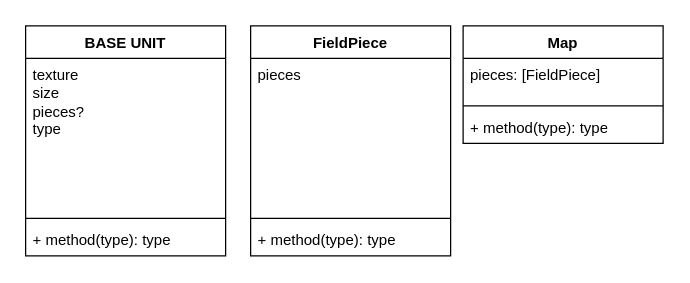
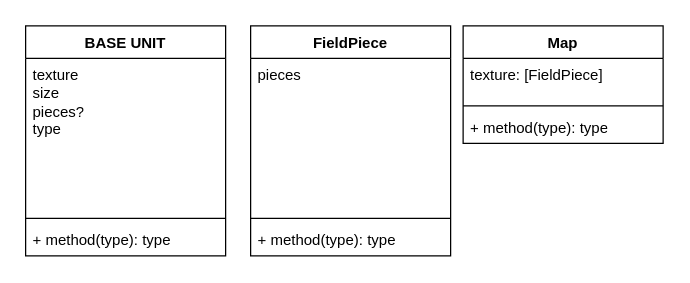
(543, 76) -> (549, 76)
